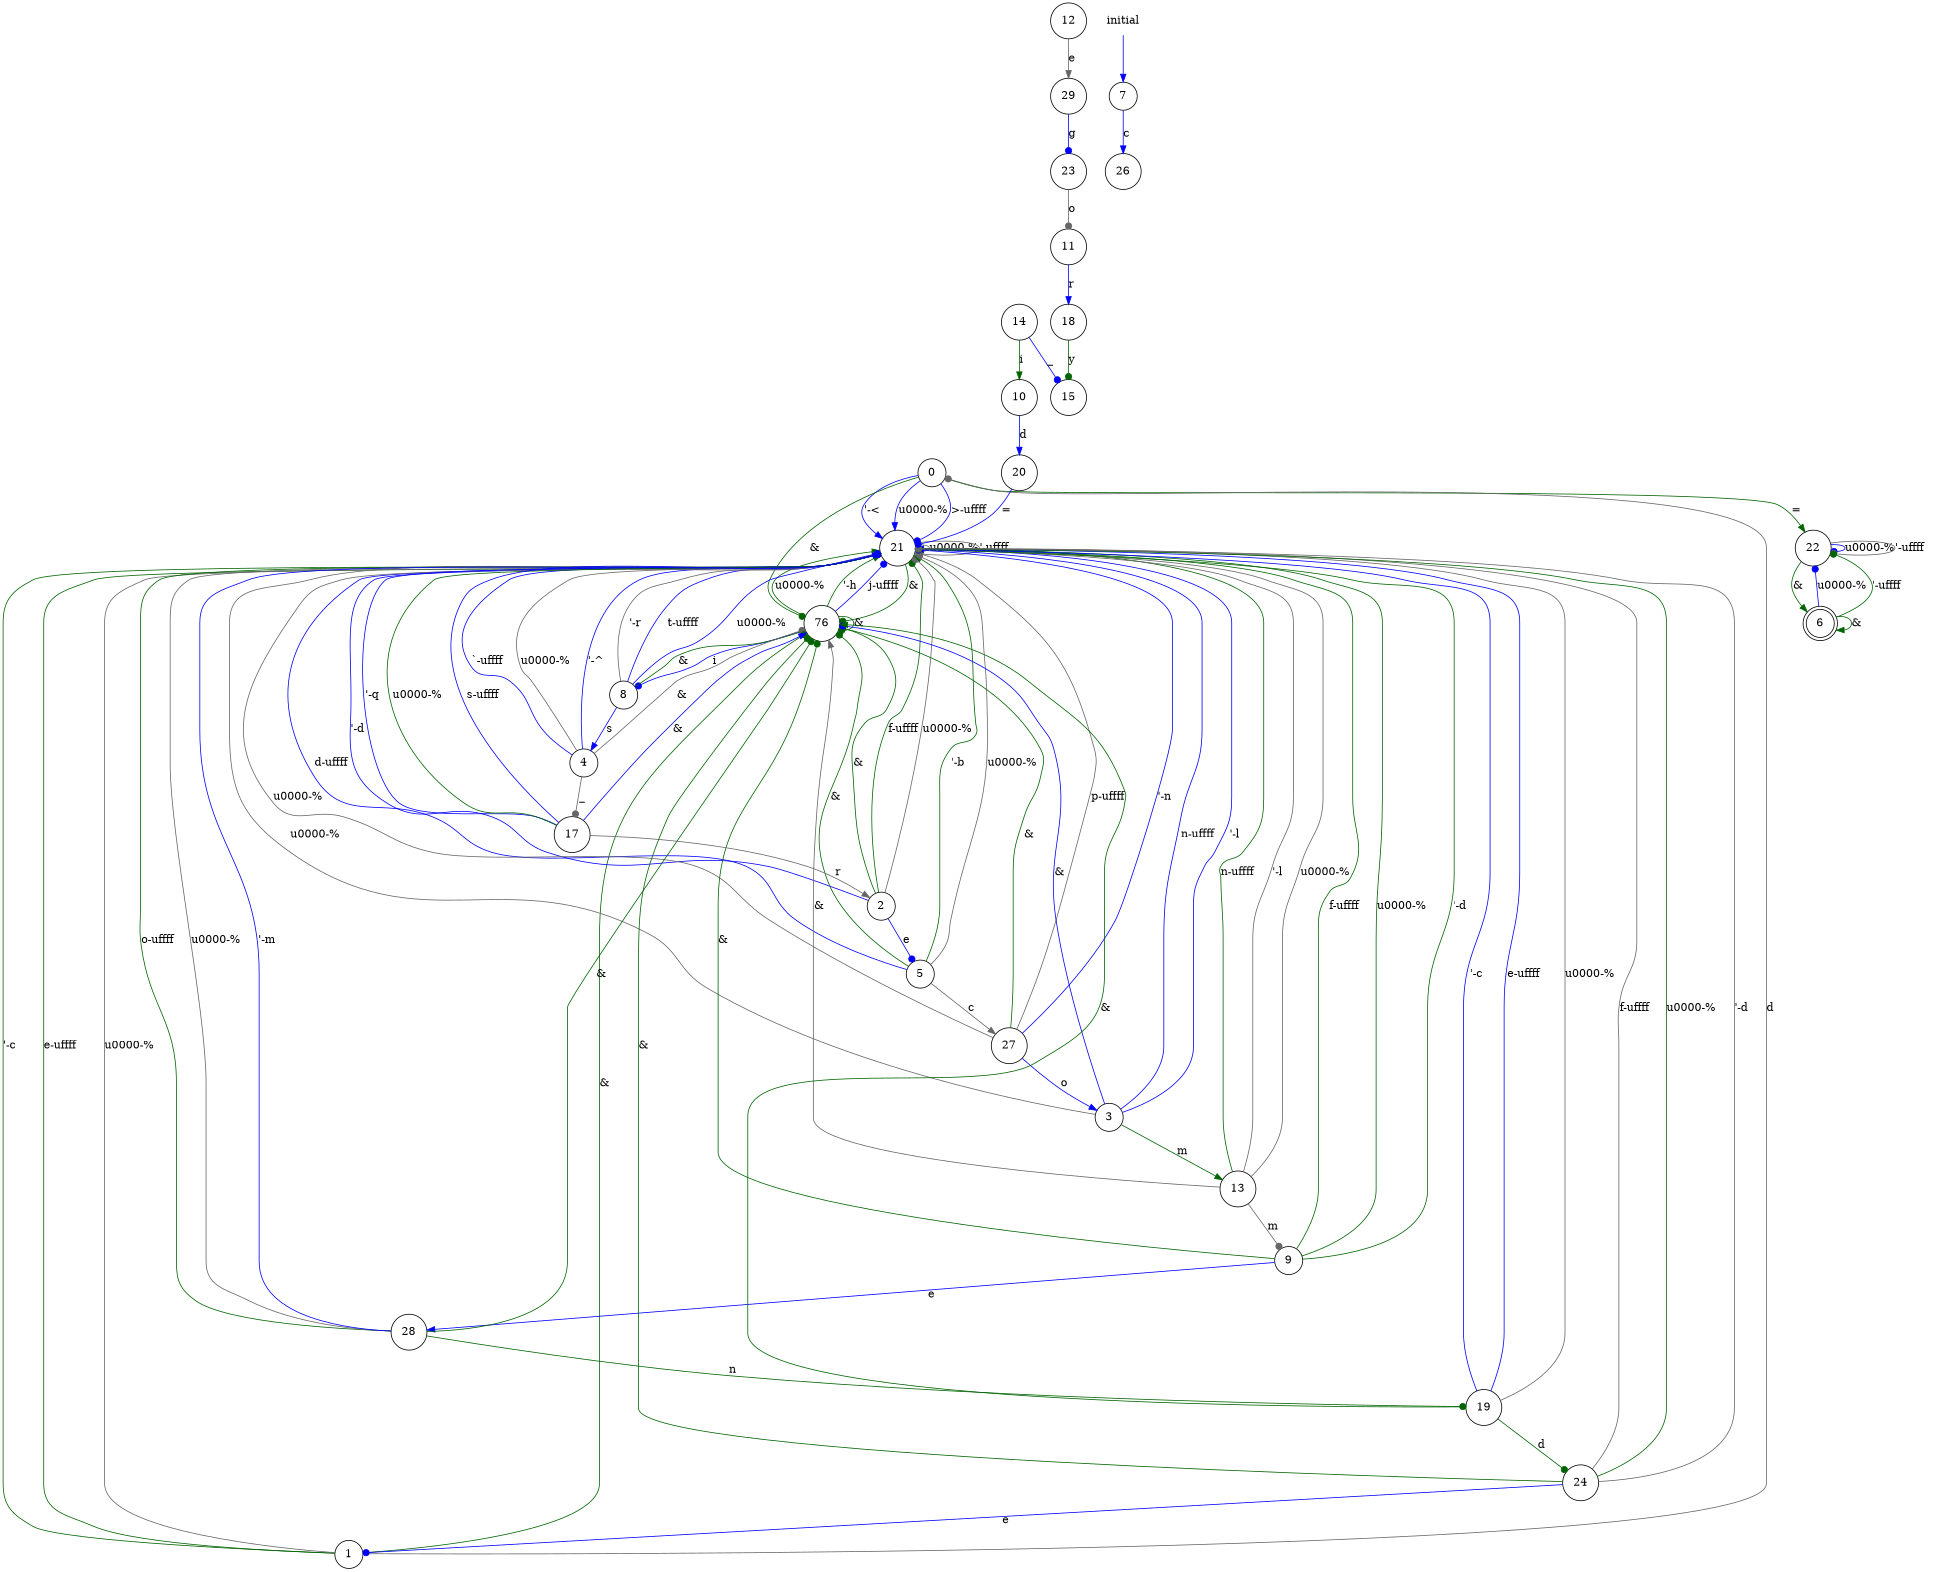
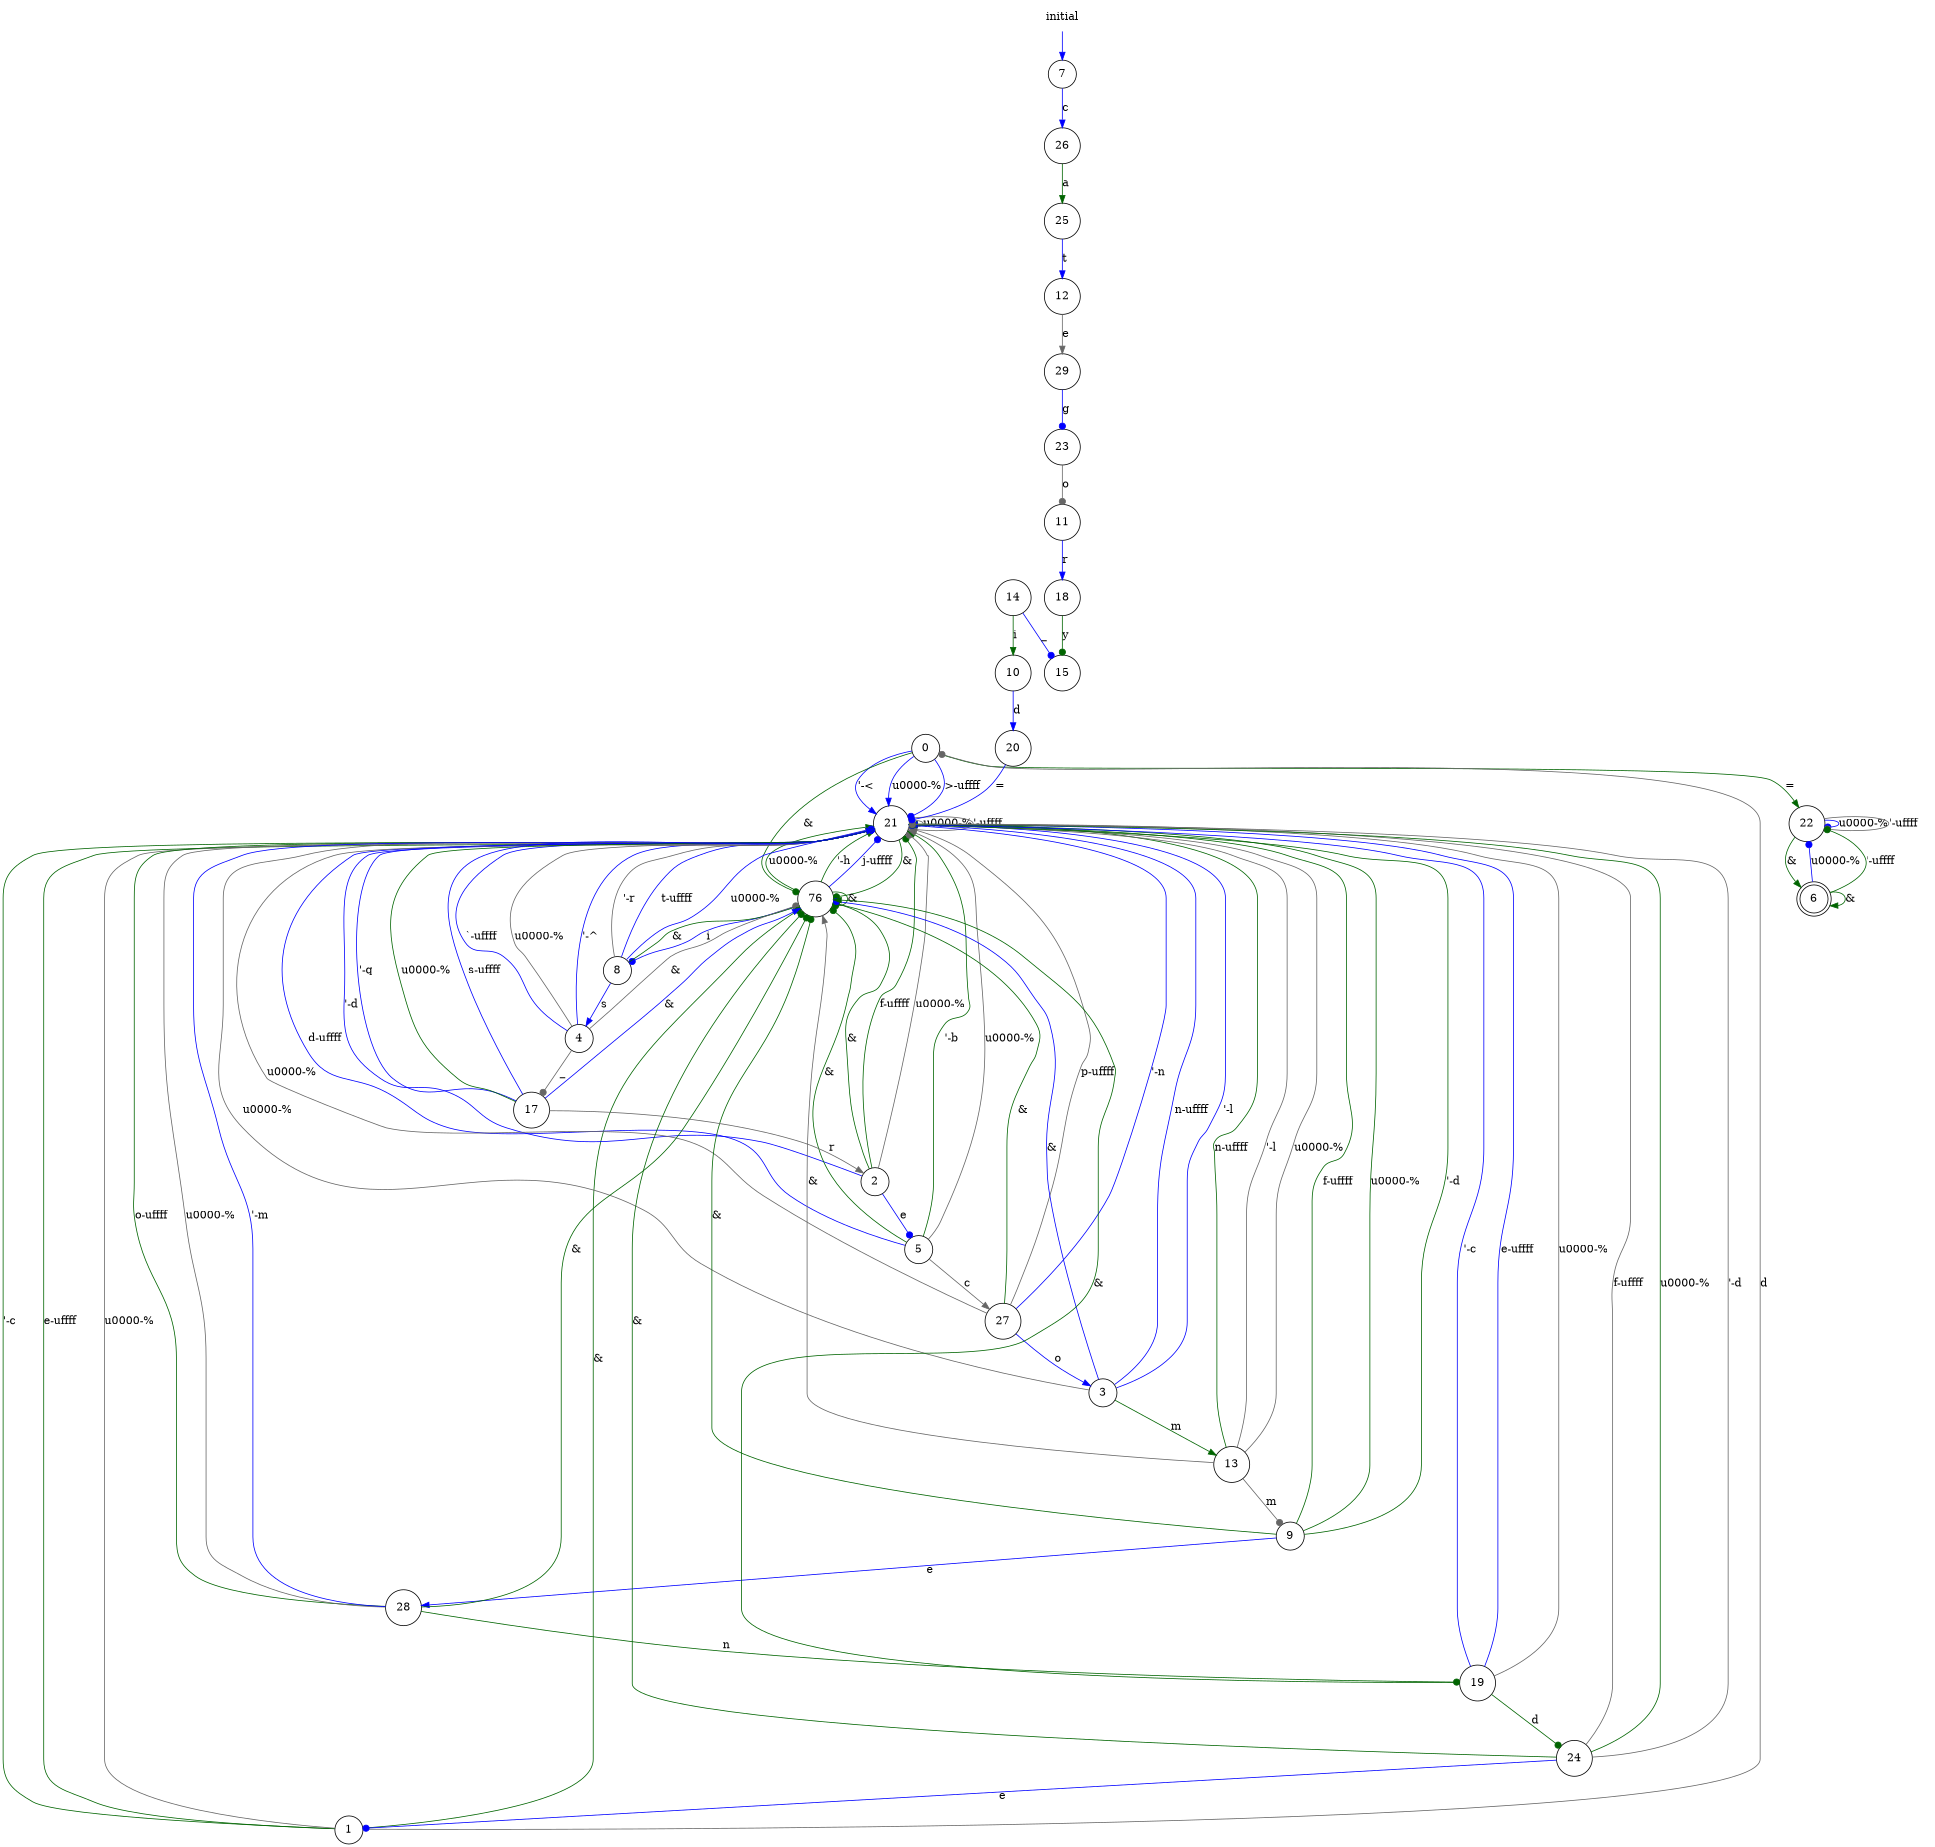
none -> (1062, 221)
